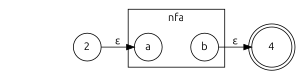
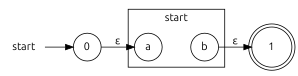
(176, 18) -> (176, 18)
none -> (24, 47)
(87, 47) -> (87, 47)
(272, 47) -> (272, 47)
